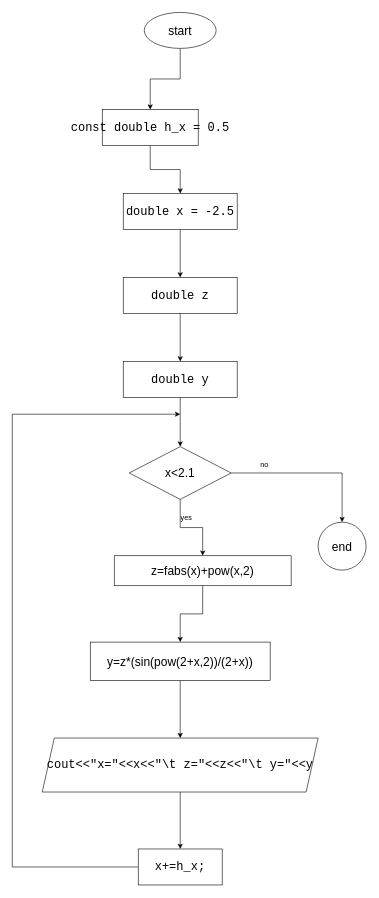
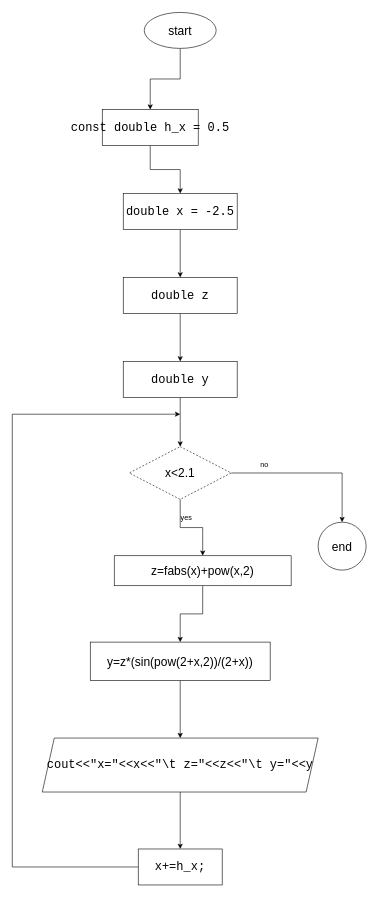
(180, 473) -> (180, 473)
